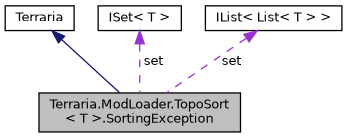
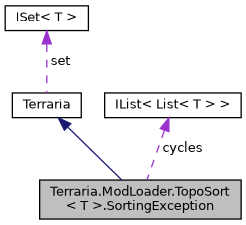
(230, 62) -> (181, 149)
(140, 68) -> (47, 68)
